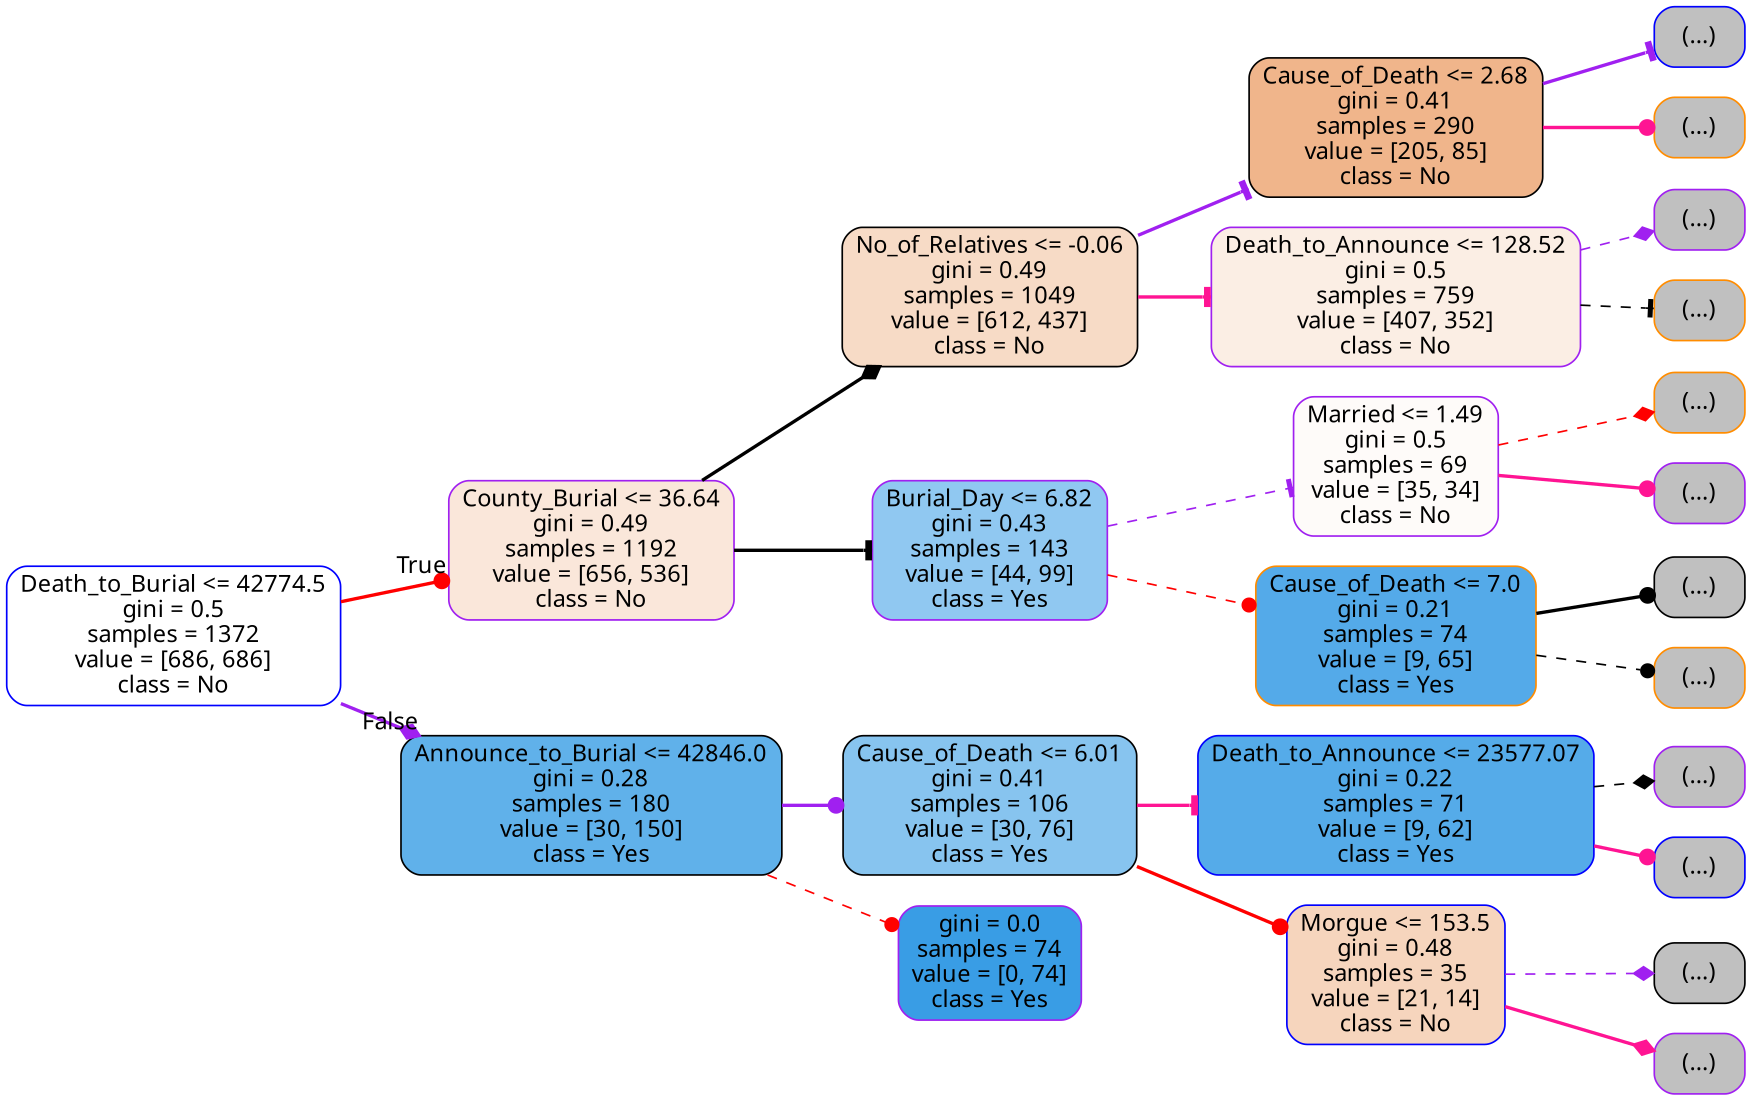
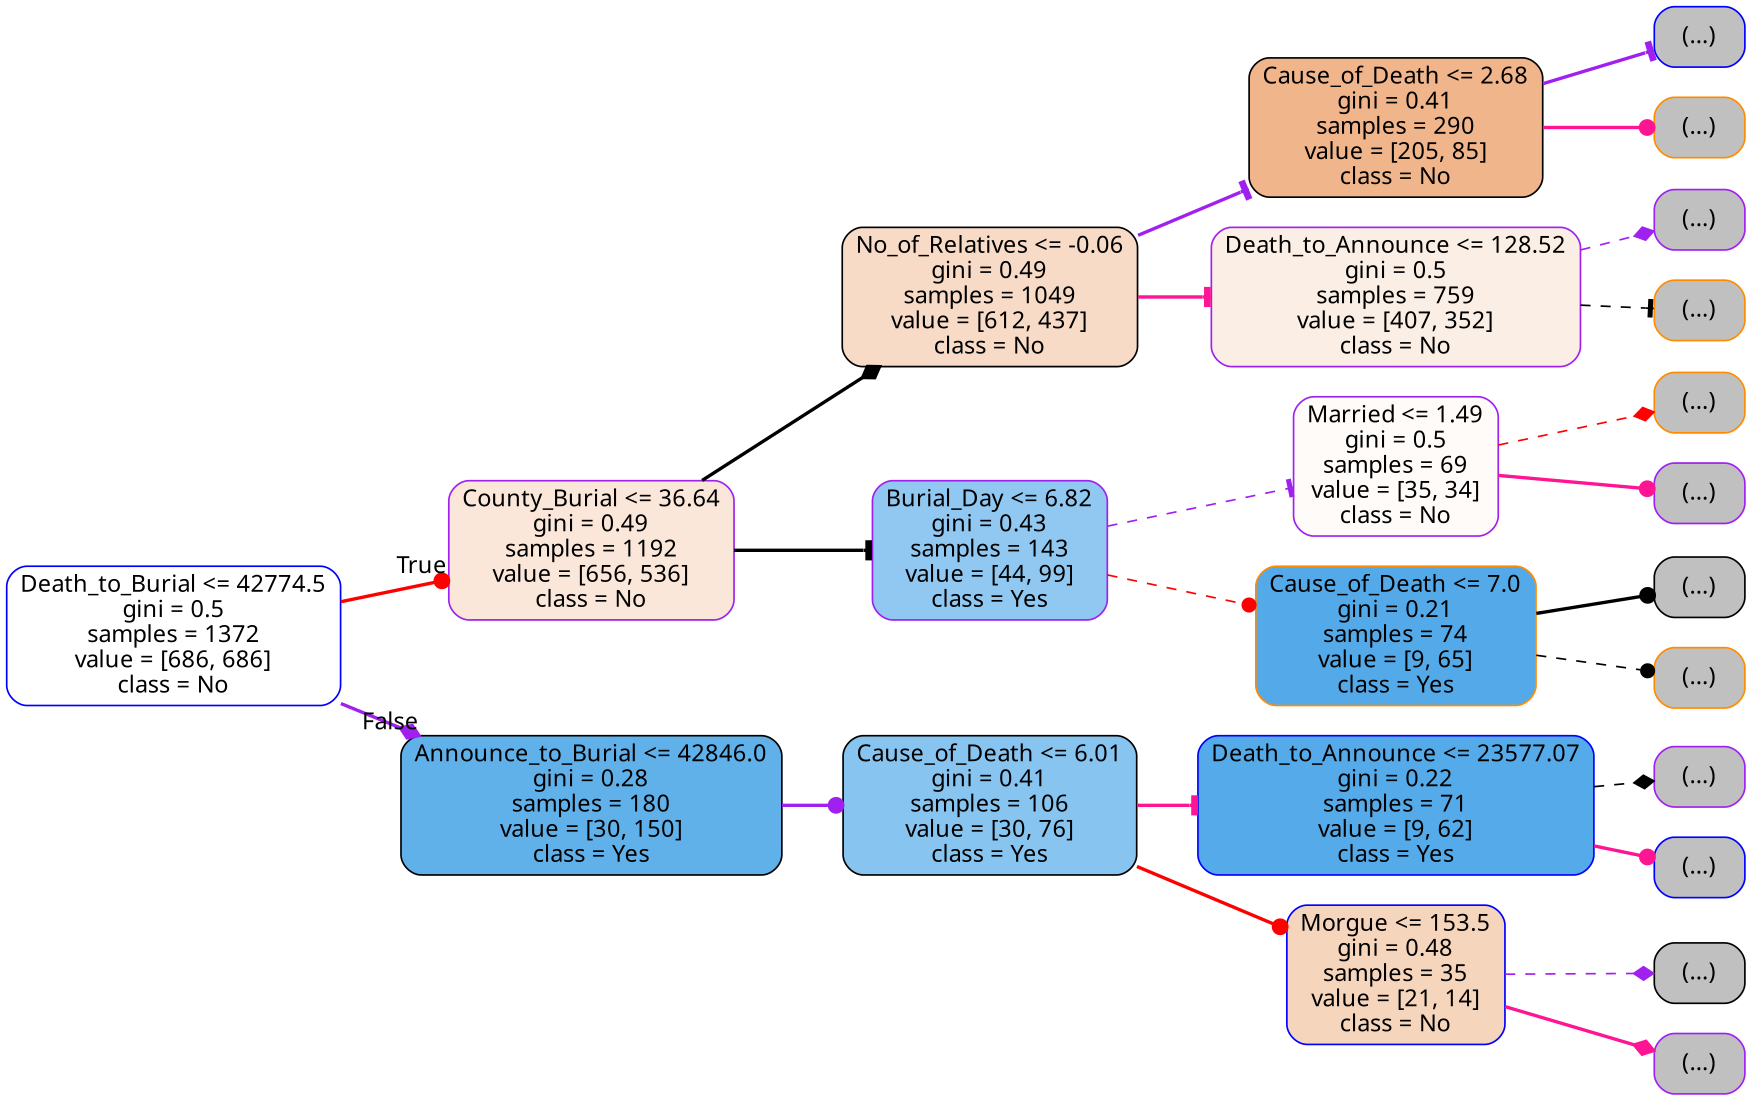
(990, 963) -> none
